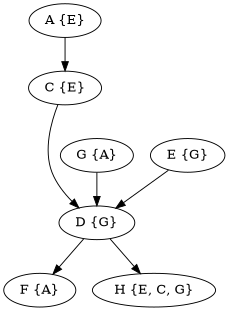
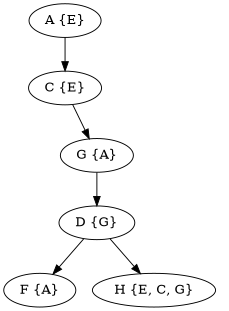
(188, 155) -> none
(48, 156) -> (79, 118)
